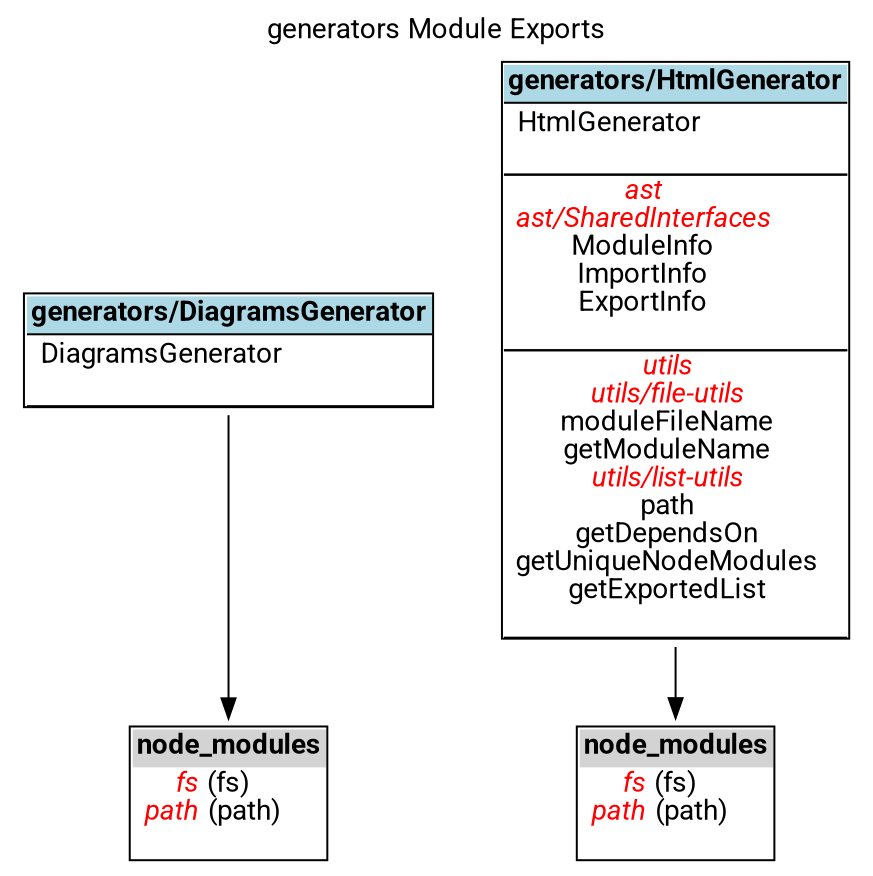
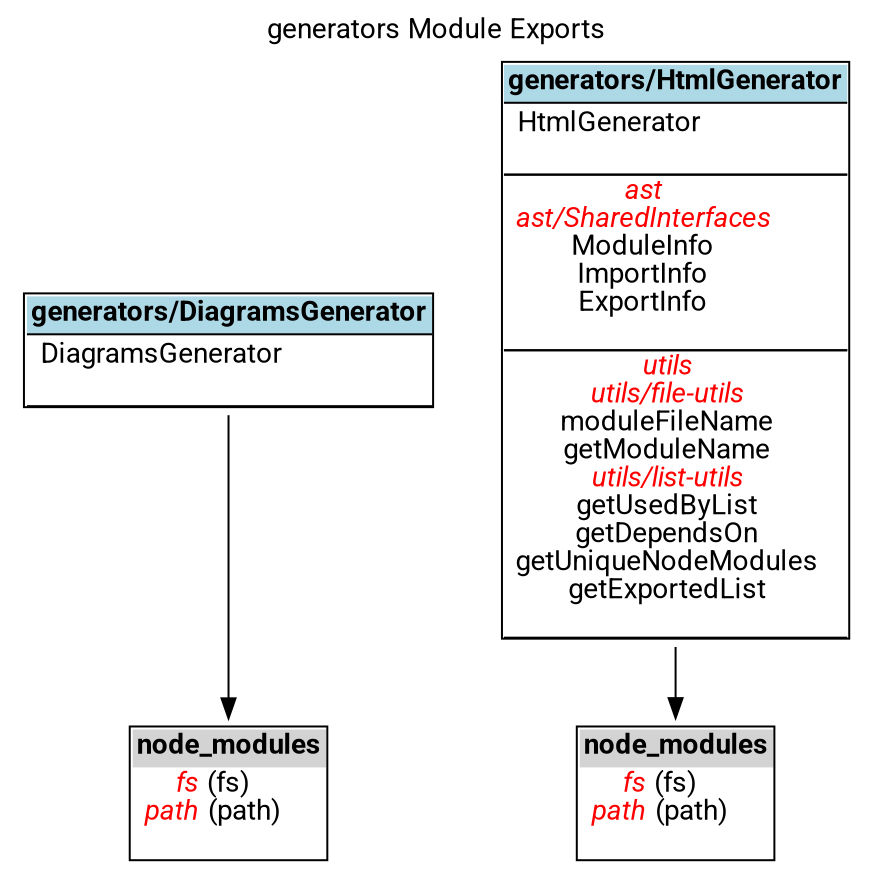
(664, 506) -> (664, 506)
